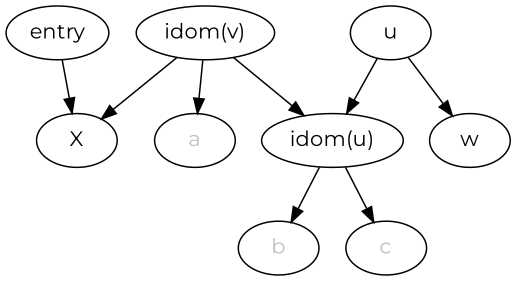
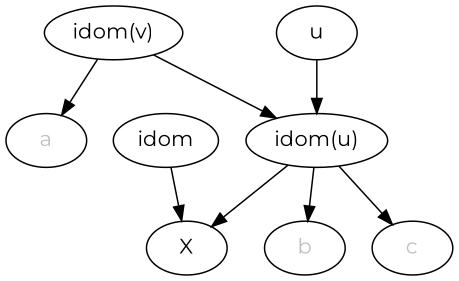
(57, 33) -> (166, 140)
(145, 83) -> (256, 191)
(470, 140) -> none
